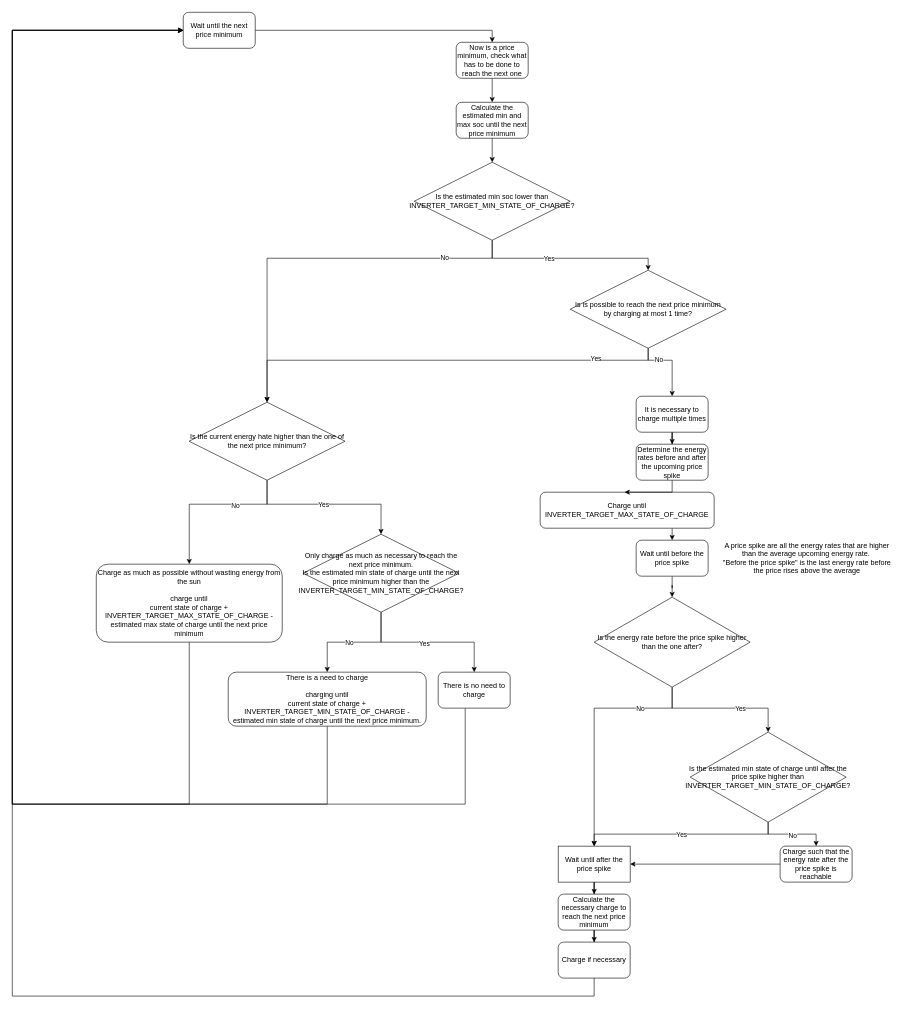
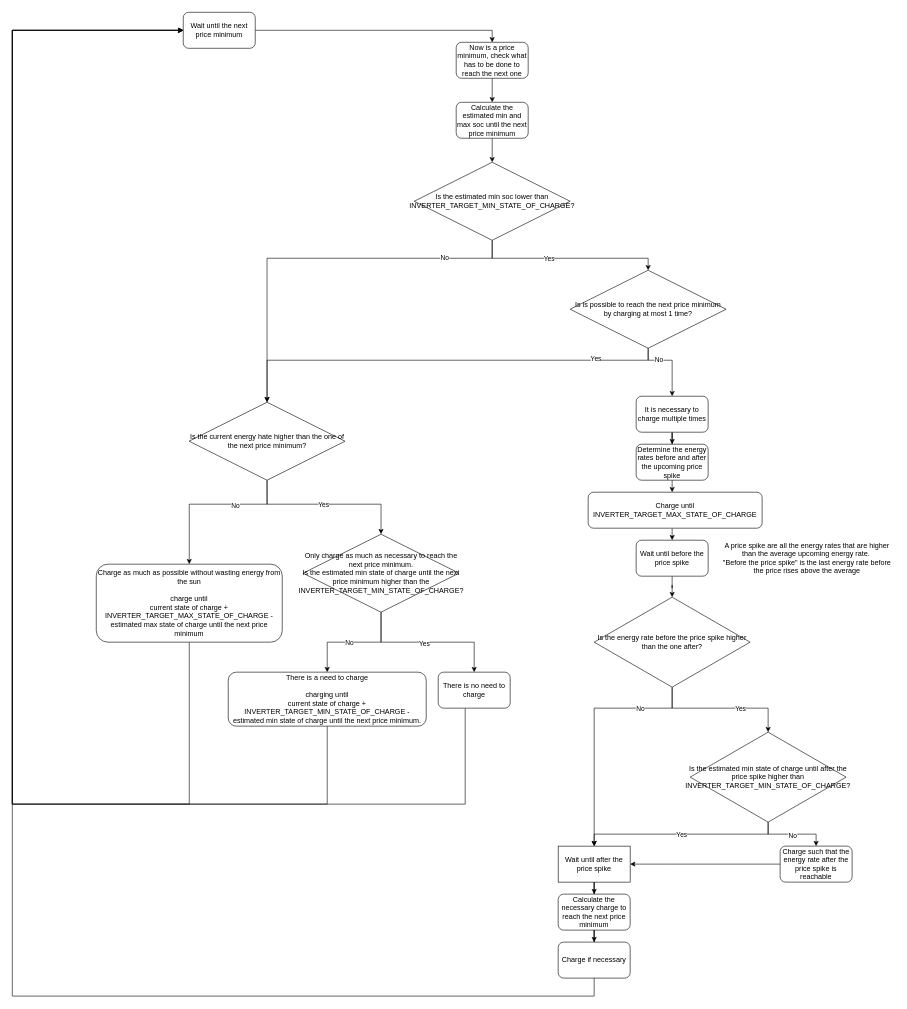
(627, 510) -> (675, 510)
